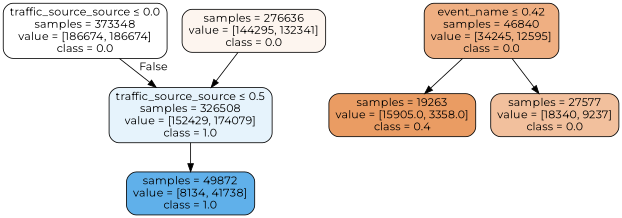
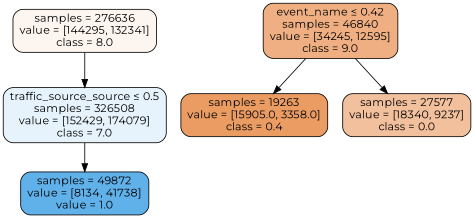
(85, 31) -> none
(254, 43) -> (85, 43)
(492, 49) -> (331, 49)
(191, 133) -> (85, 133)
(191, 205) -> (85, 205)
